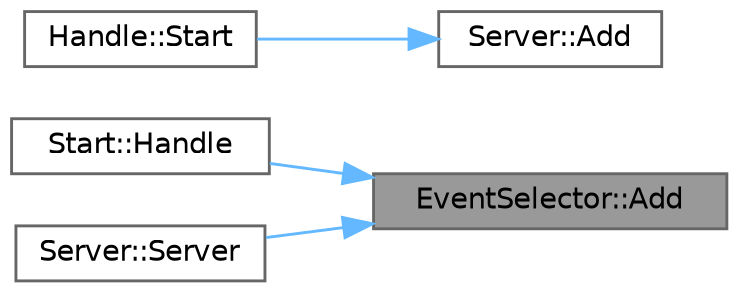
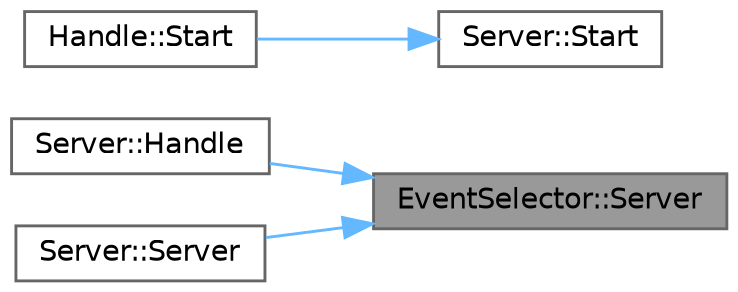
(550, 39) -> (550, 39)
(140, 146) -> (140, 146)
(550, 201) -> (550, 201)
